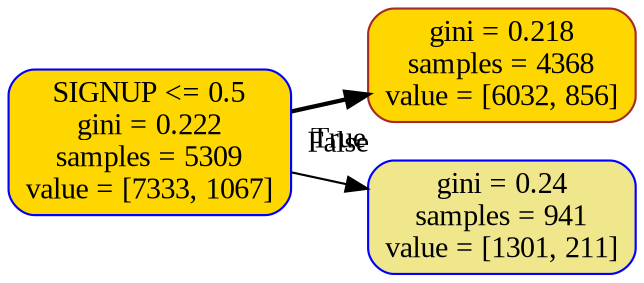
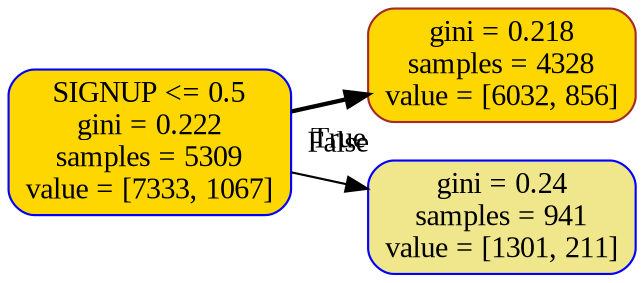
(502, 65) -> (502, 65)
